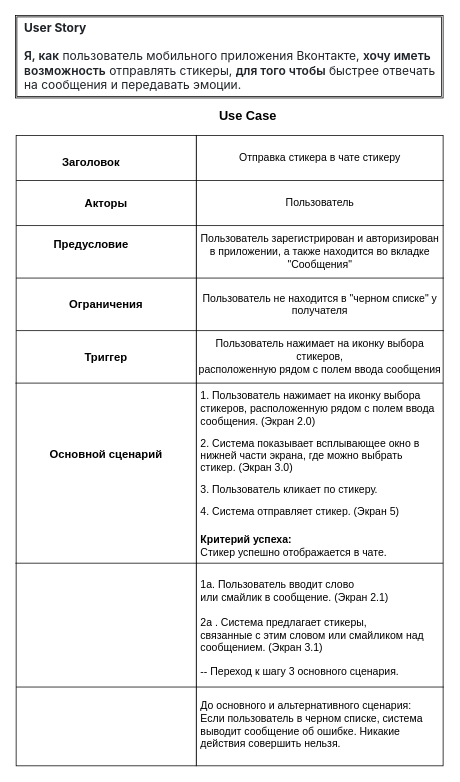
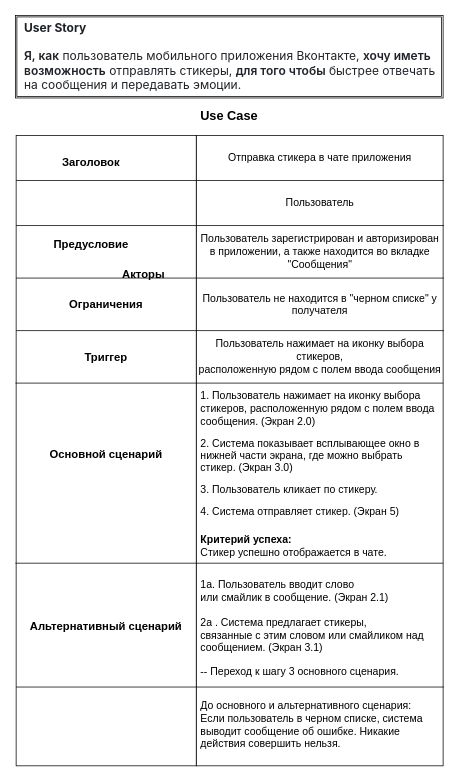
(248, 117) -> (229, 117)
(320, 158) -> (320, 158)
(106, 203) -> (144, 274)
none -> (106, 625)
